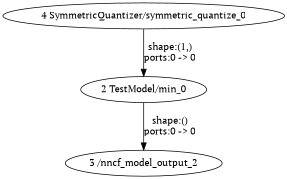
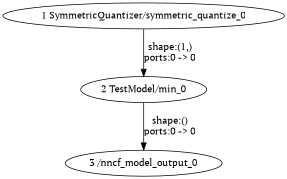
(144, 16) -> (144, 16)
(144, 163) -> (144, 163)
